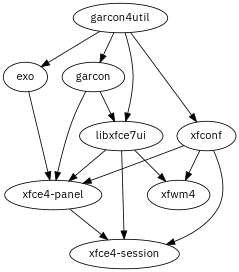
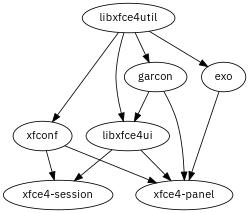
(120, 18) -> (129, 18)
(121, 136) -> (128, 136)
(179, 195) -> none
(86, 222) -> none
